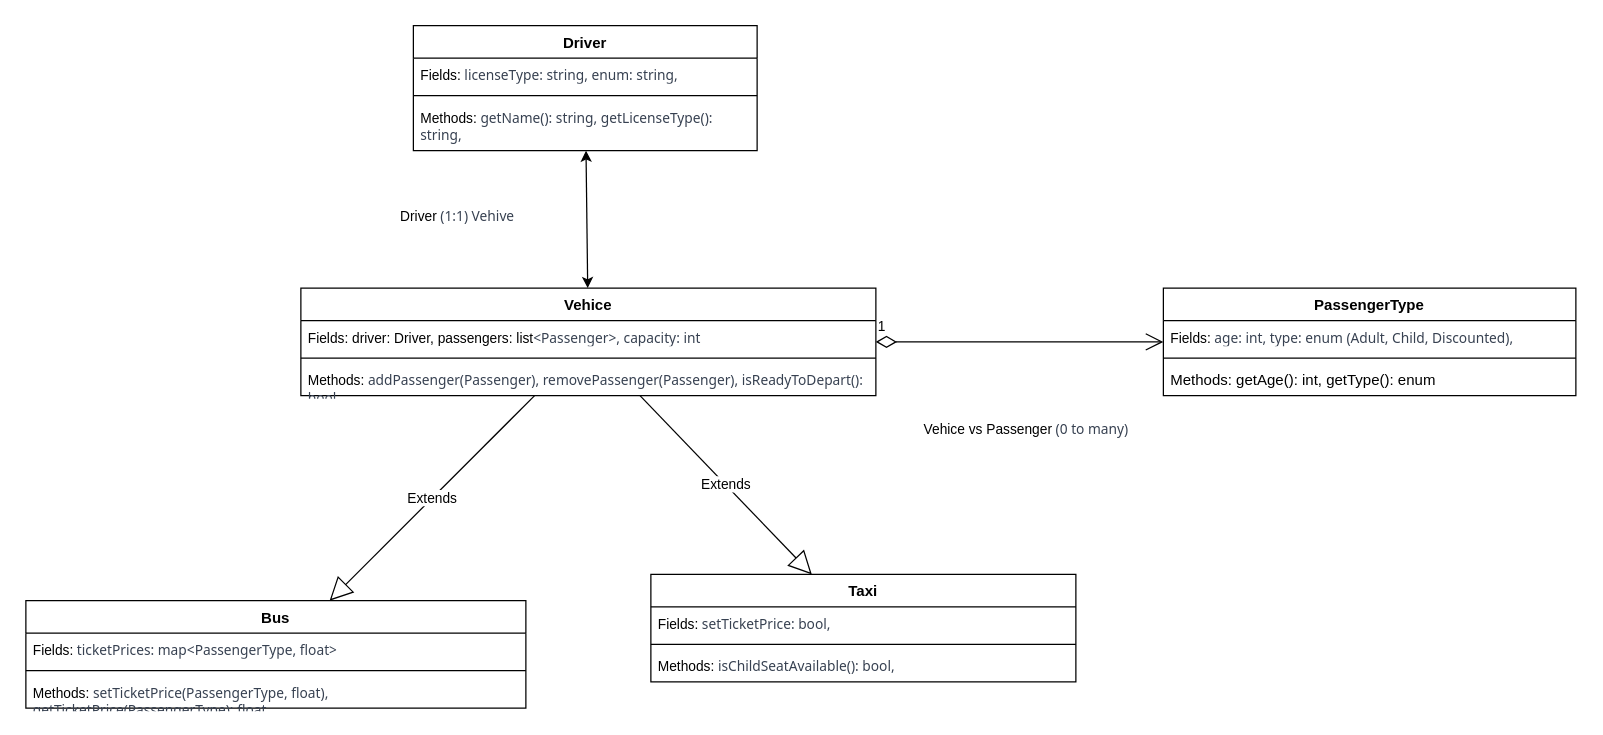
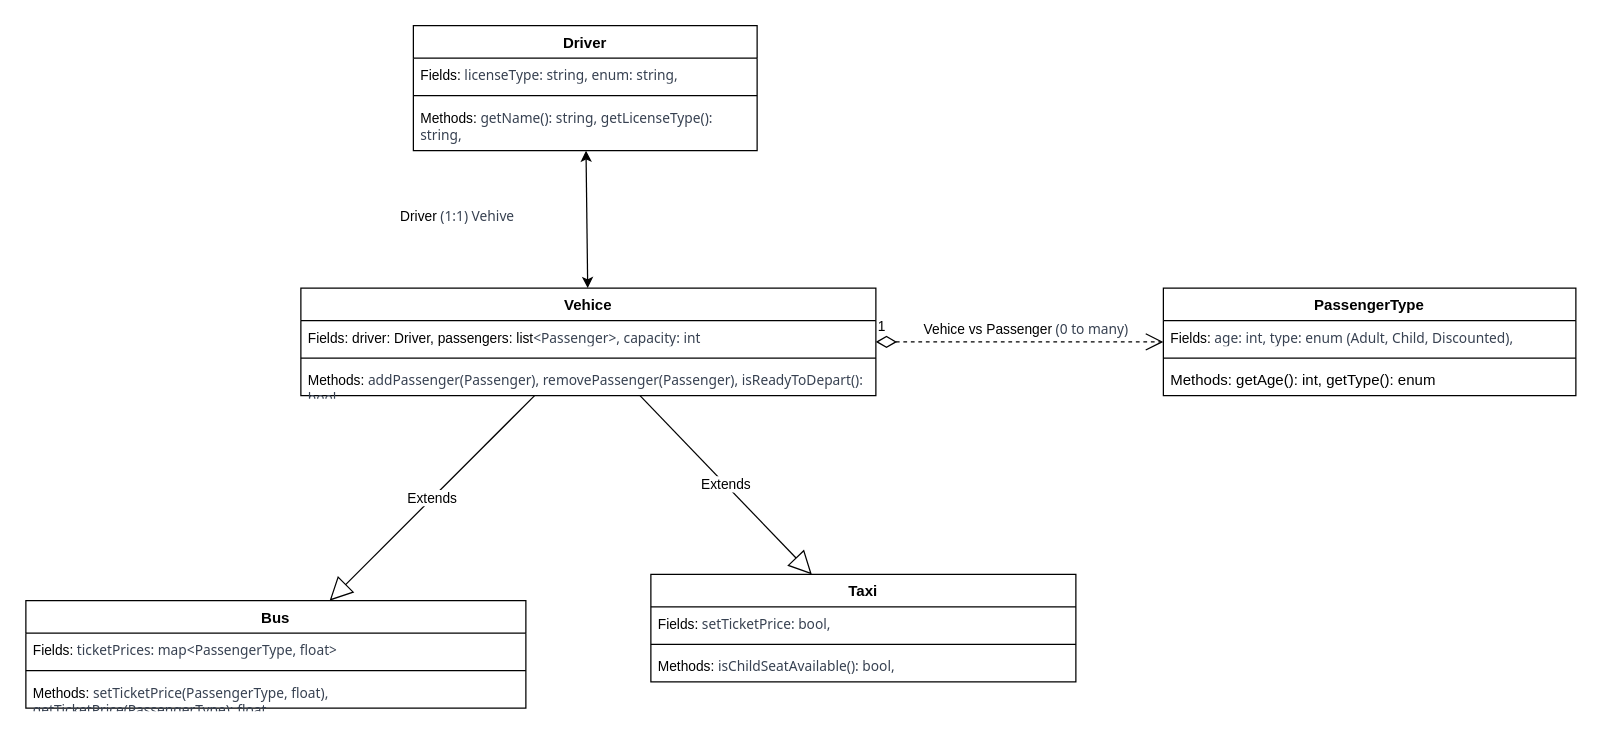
(1028, 342) -> (1028, 342)
(1026, 429) -> (1026, 329)
